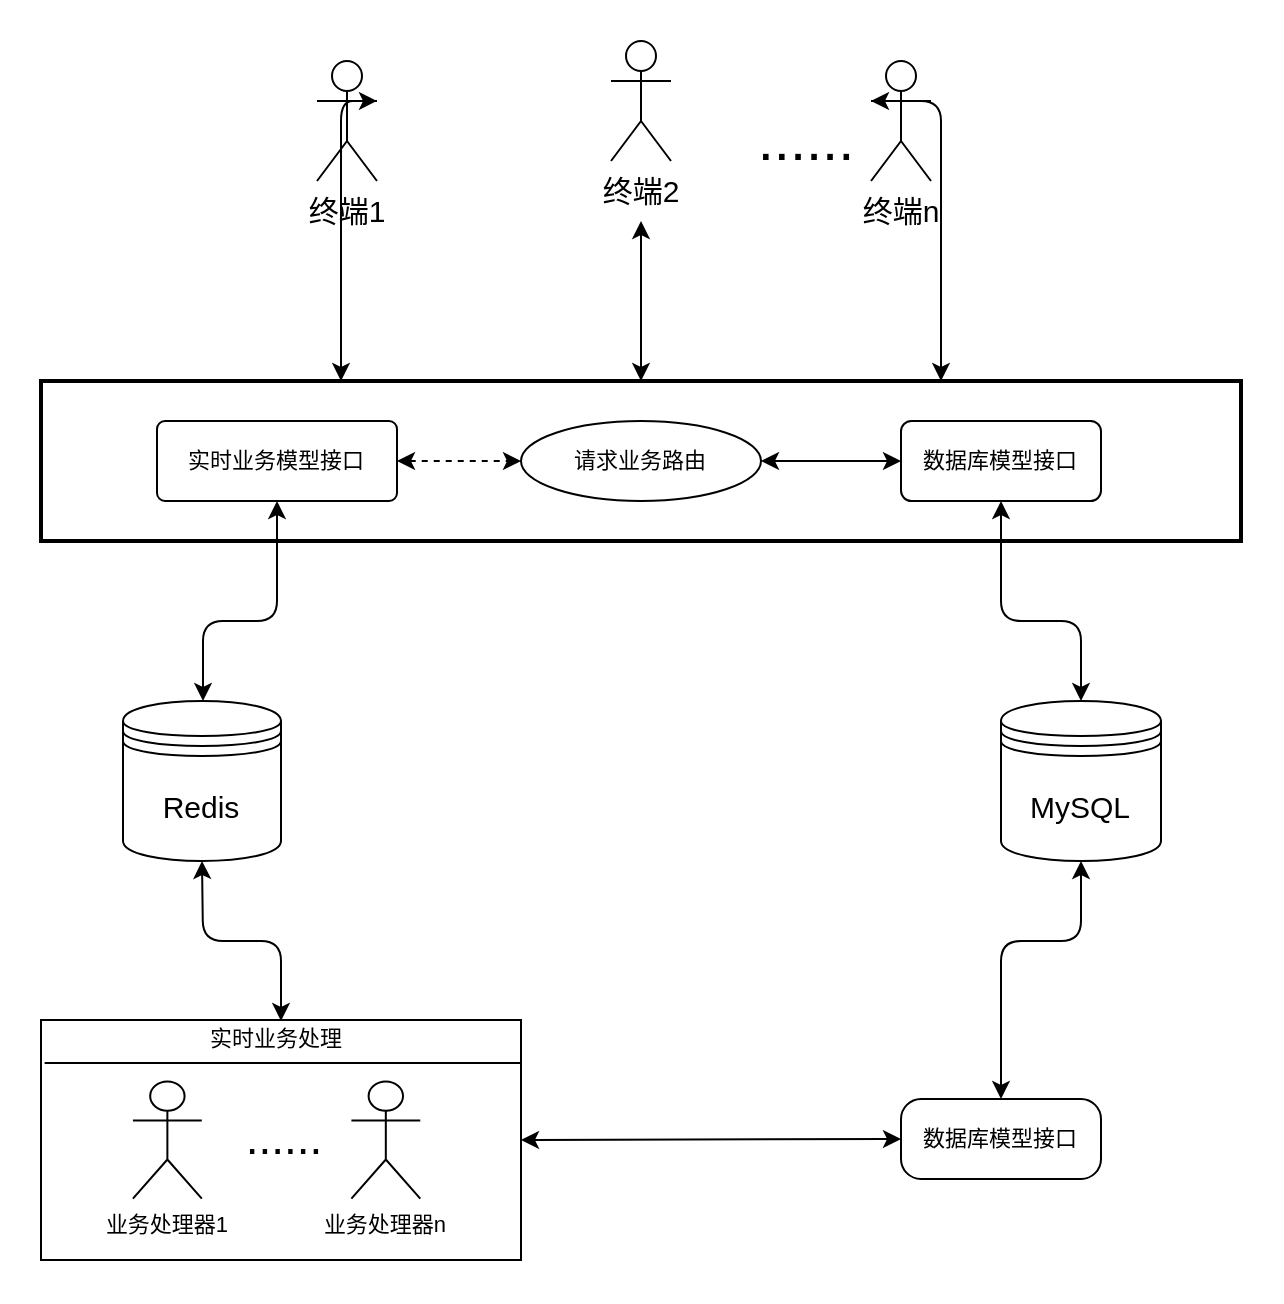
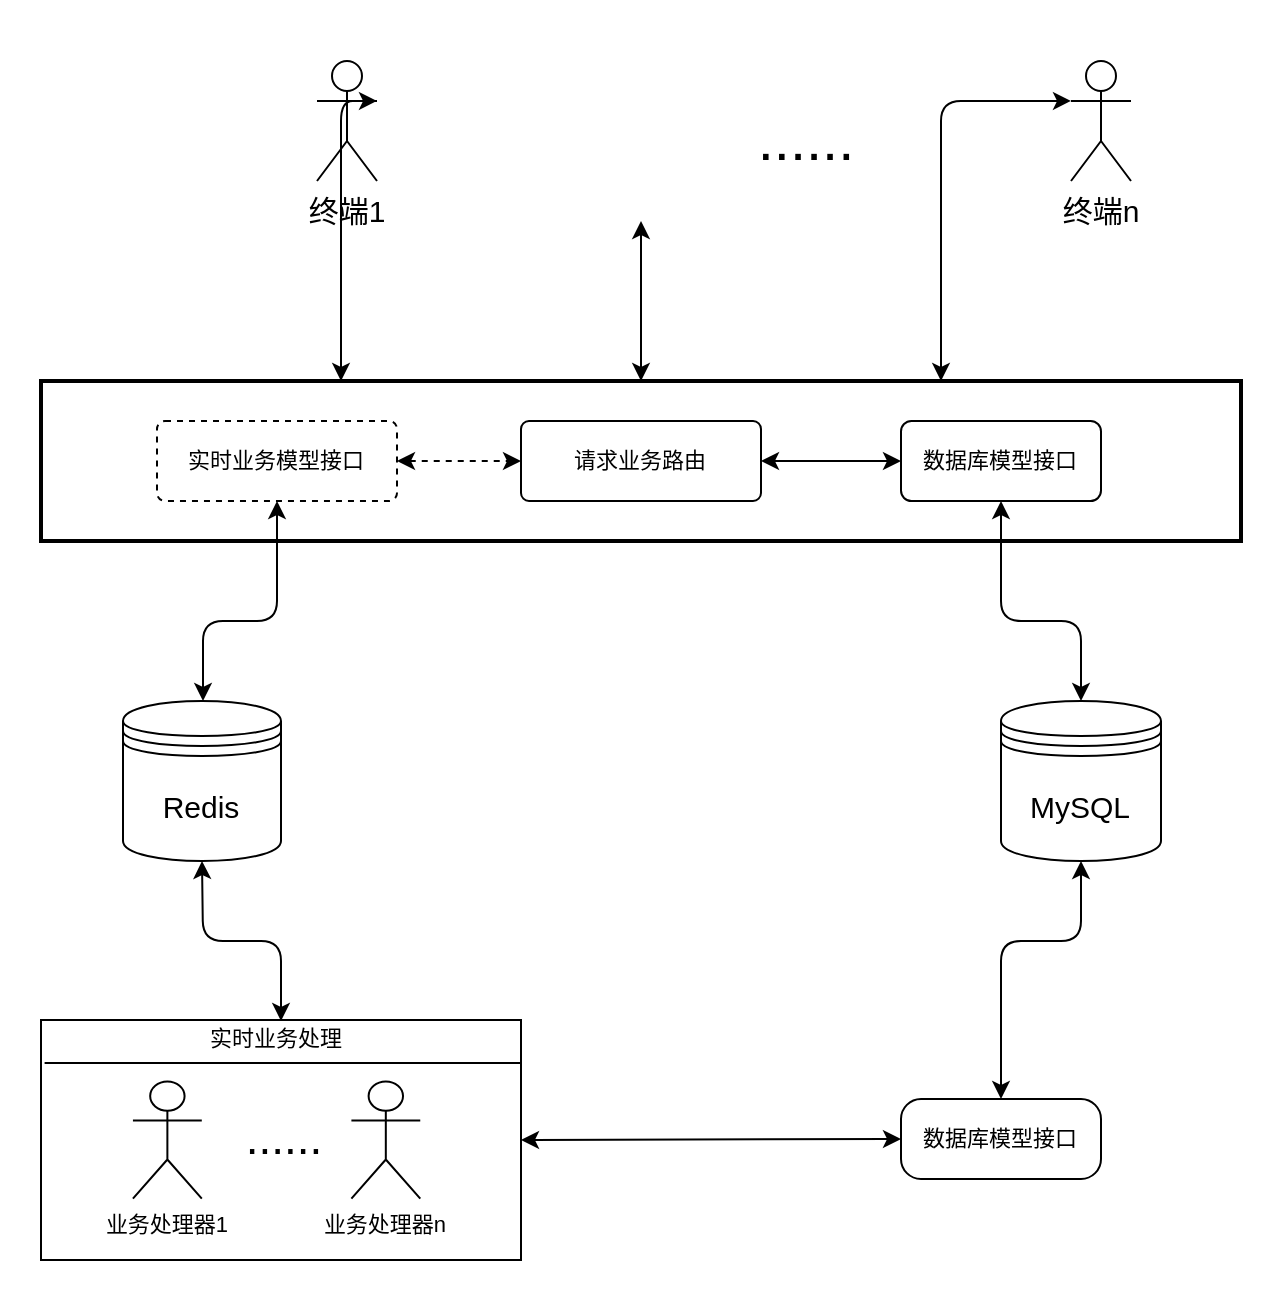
(641, 101) -> none
(901, 121) -> (1101, 121)
(277, 461) -> (277, 461)
(641, 461) -> (641, 461)
